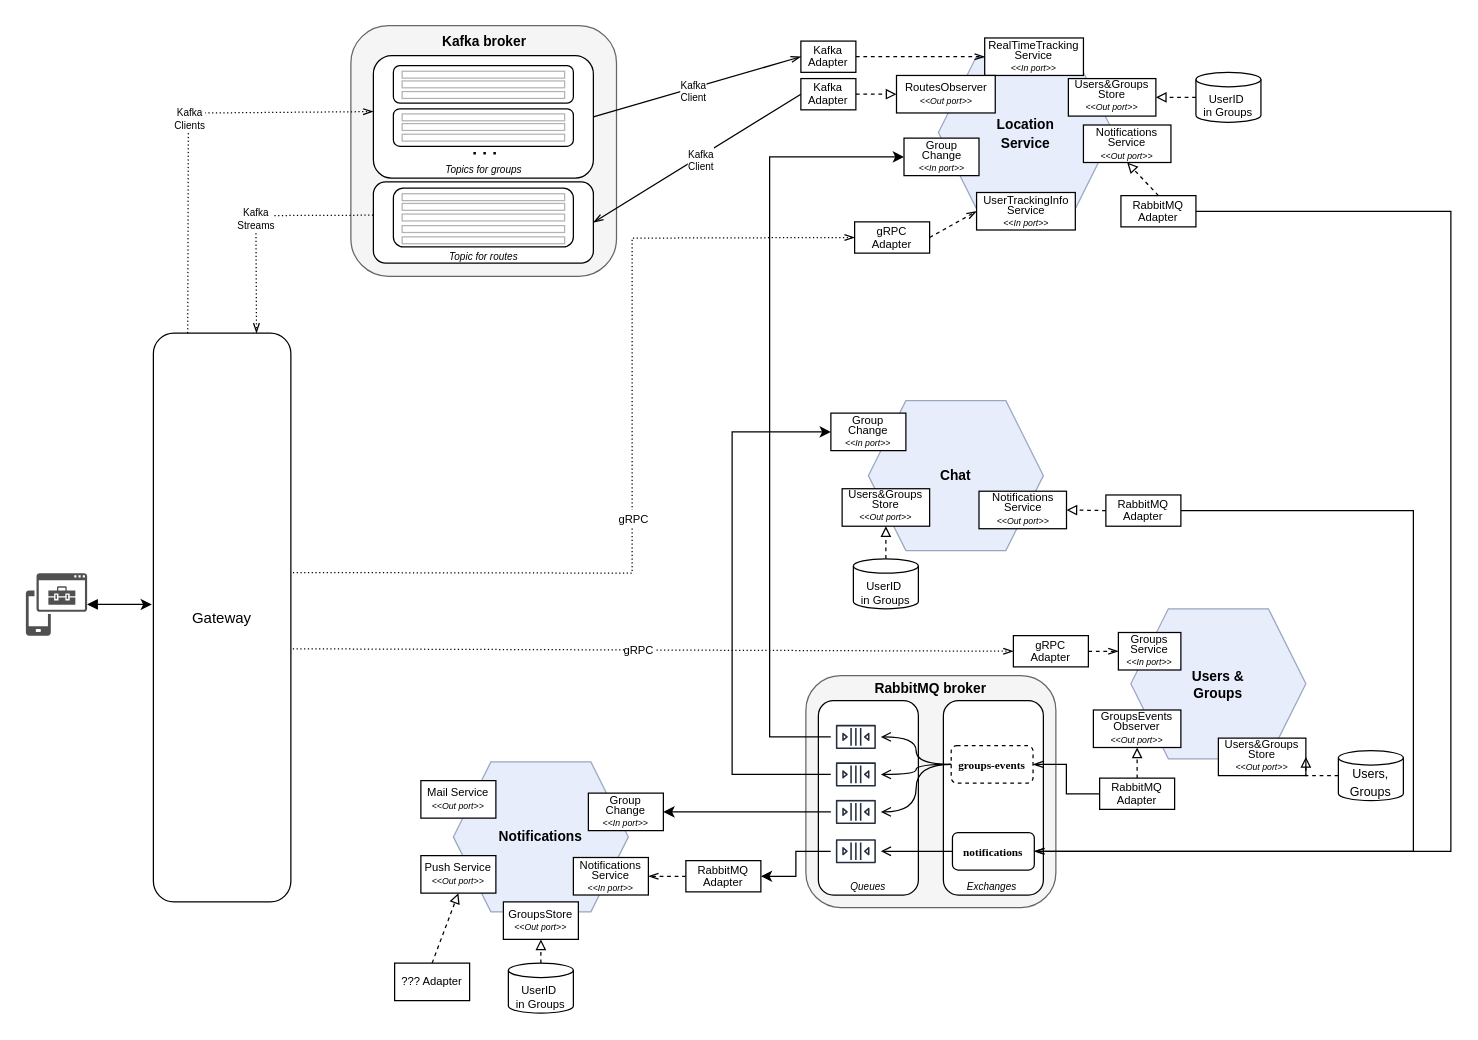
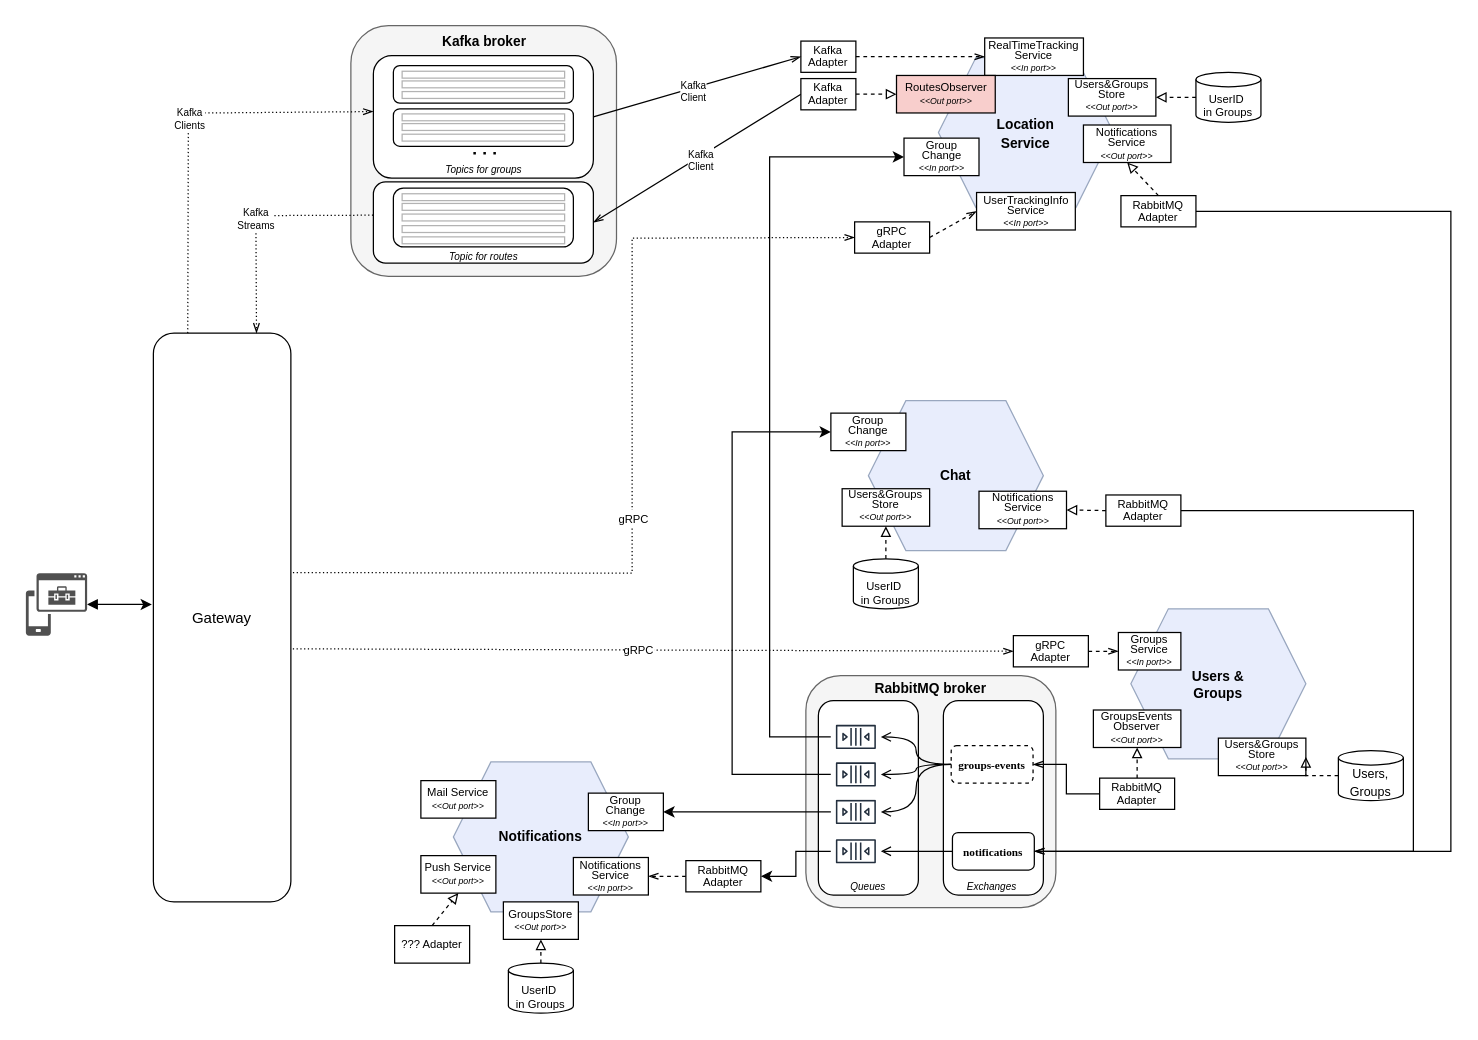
(946, 94) -> (946, 94)
(432, 982) -> (432, 944)
